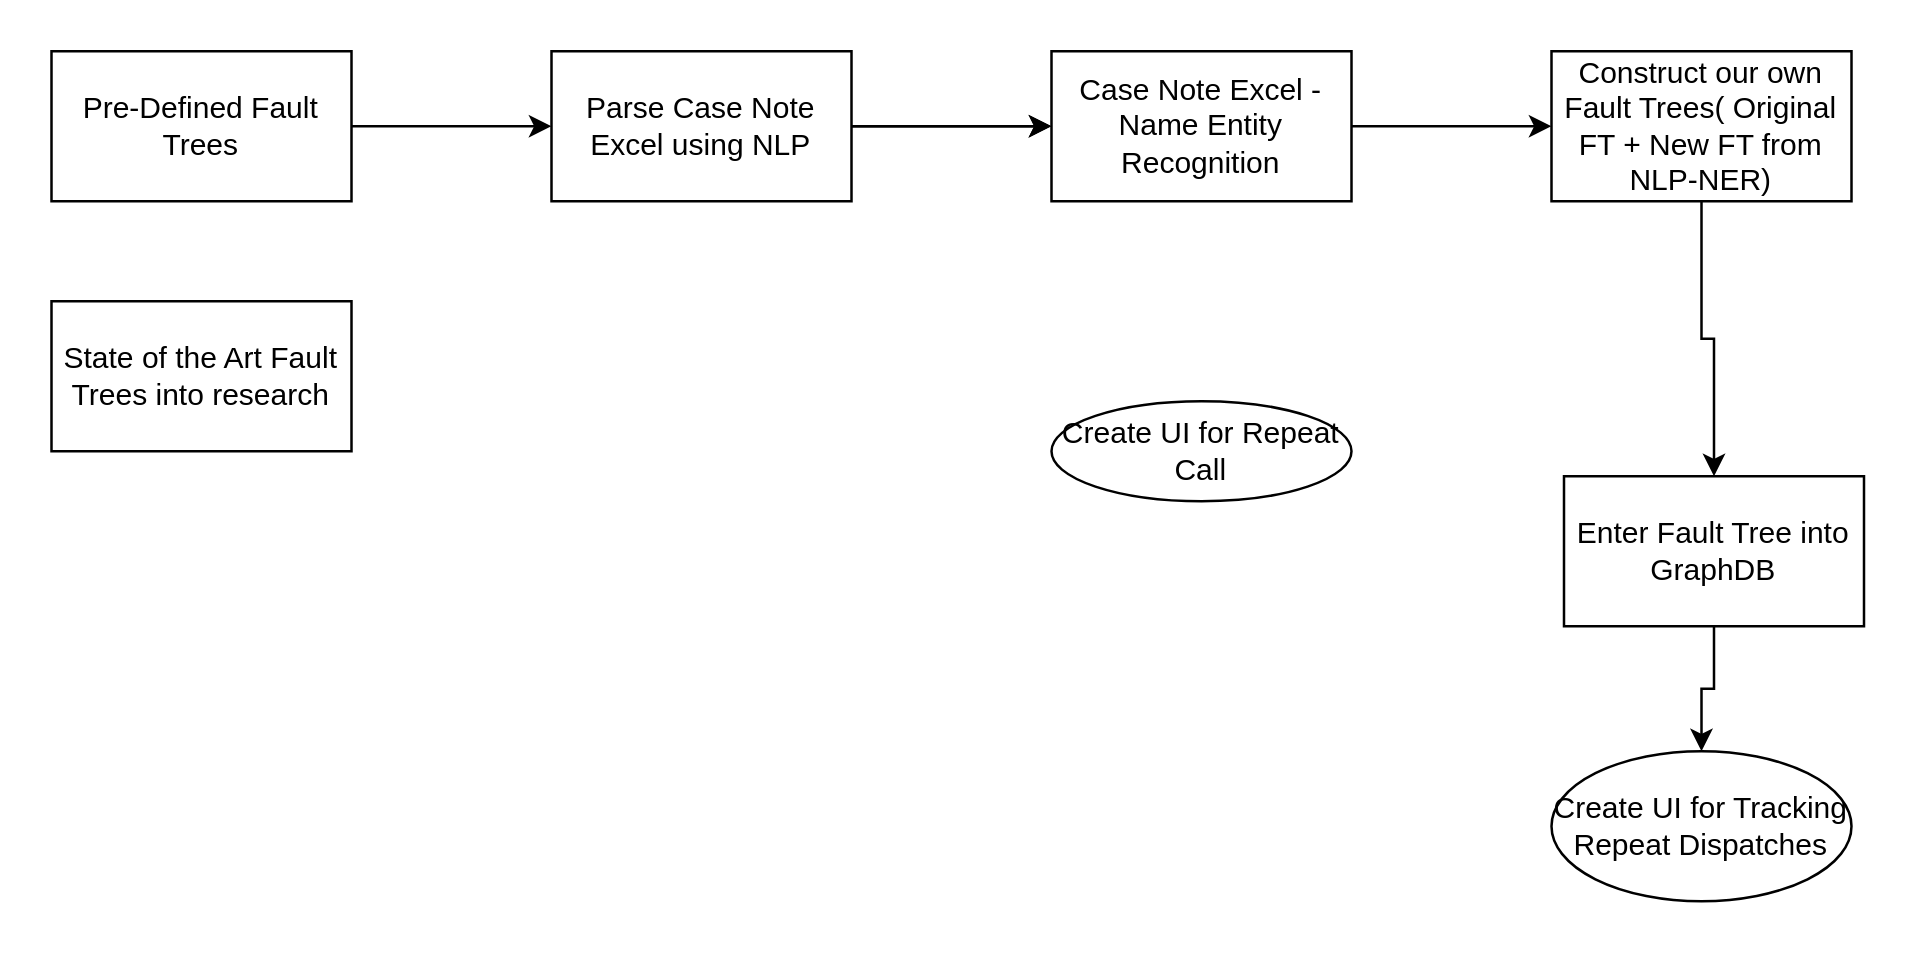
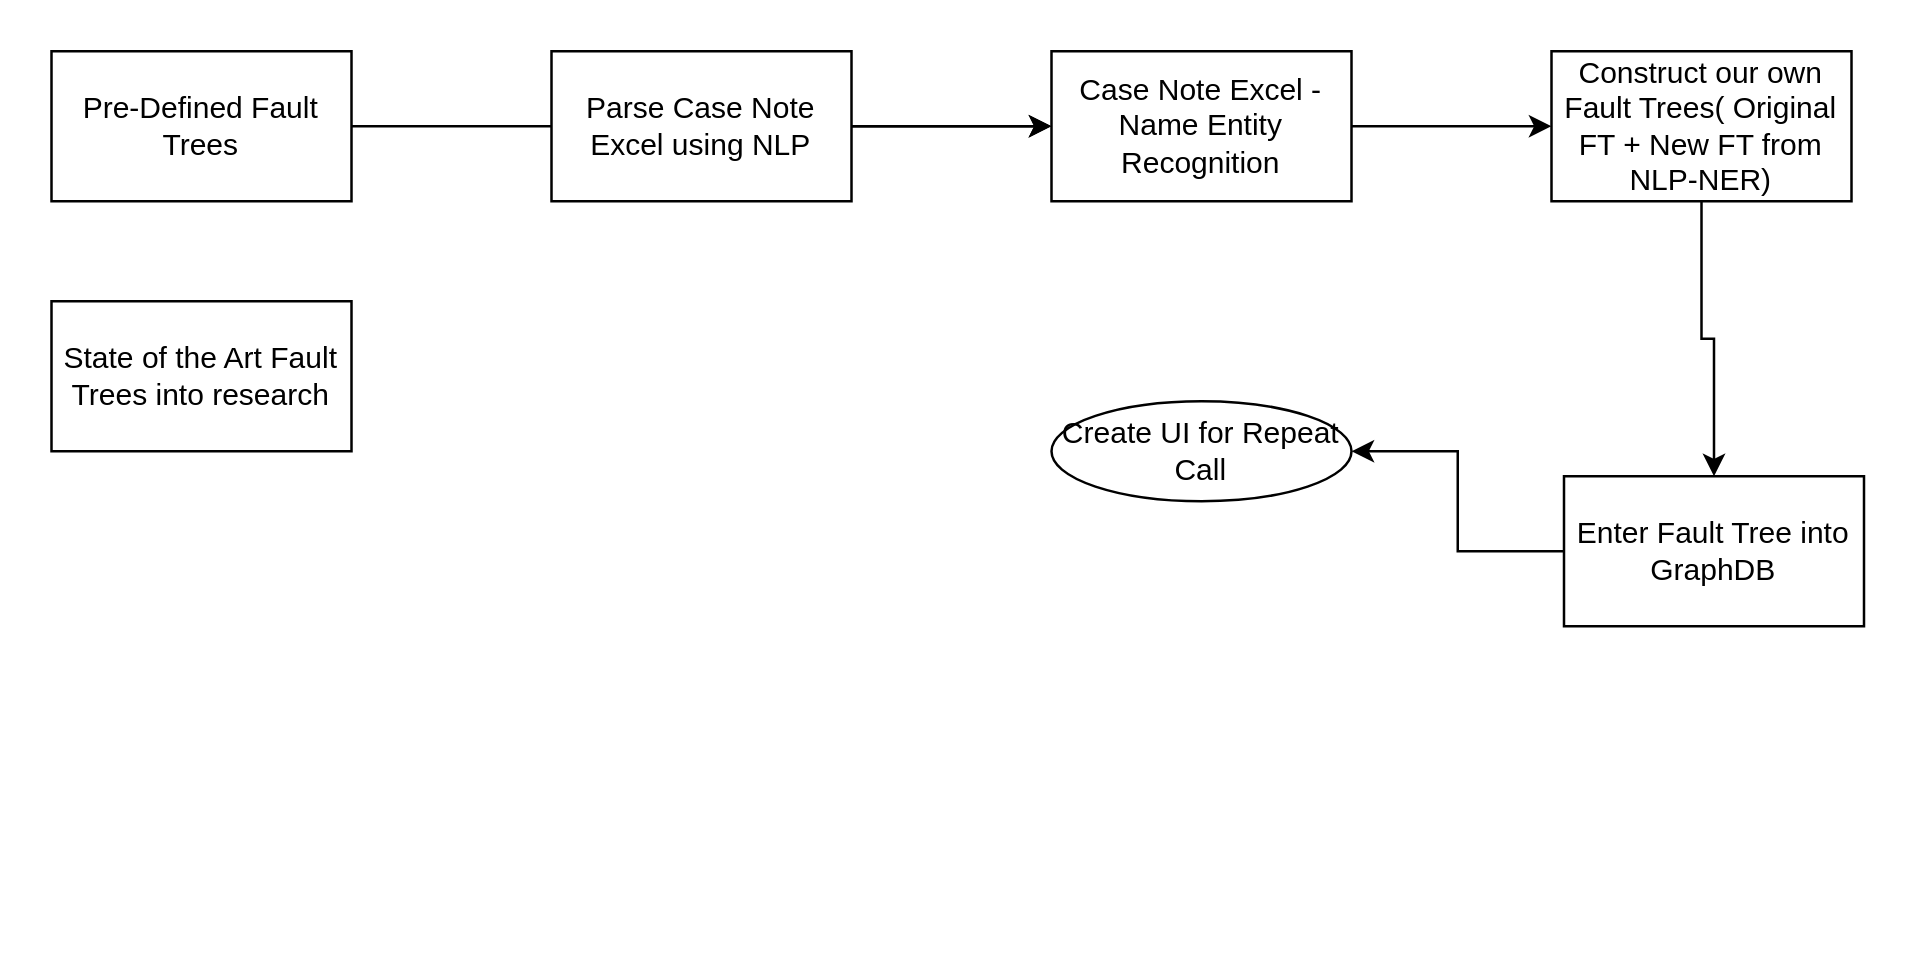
(533, 126) -> (540, 126)
none -> (1458, 509)
(1714, 687) -> none
(1701, 826) -> none
